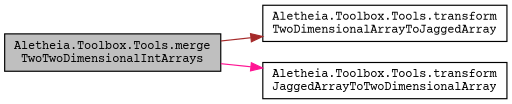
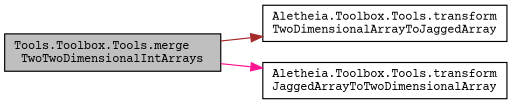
(113, 53) -> (113, 53)
